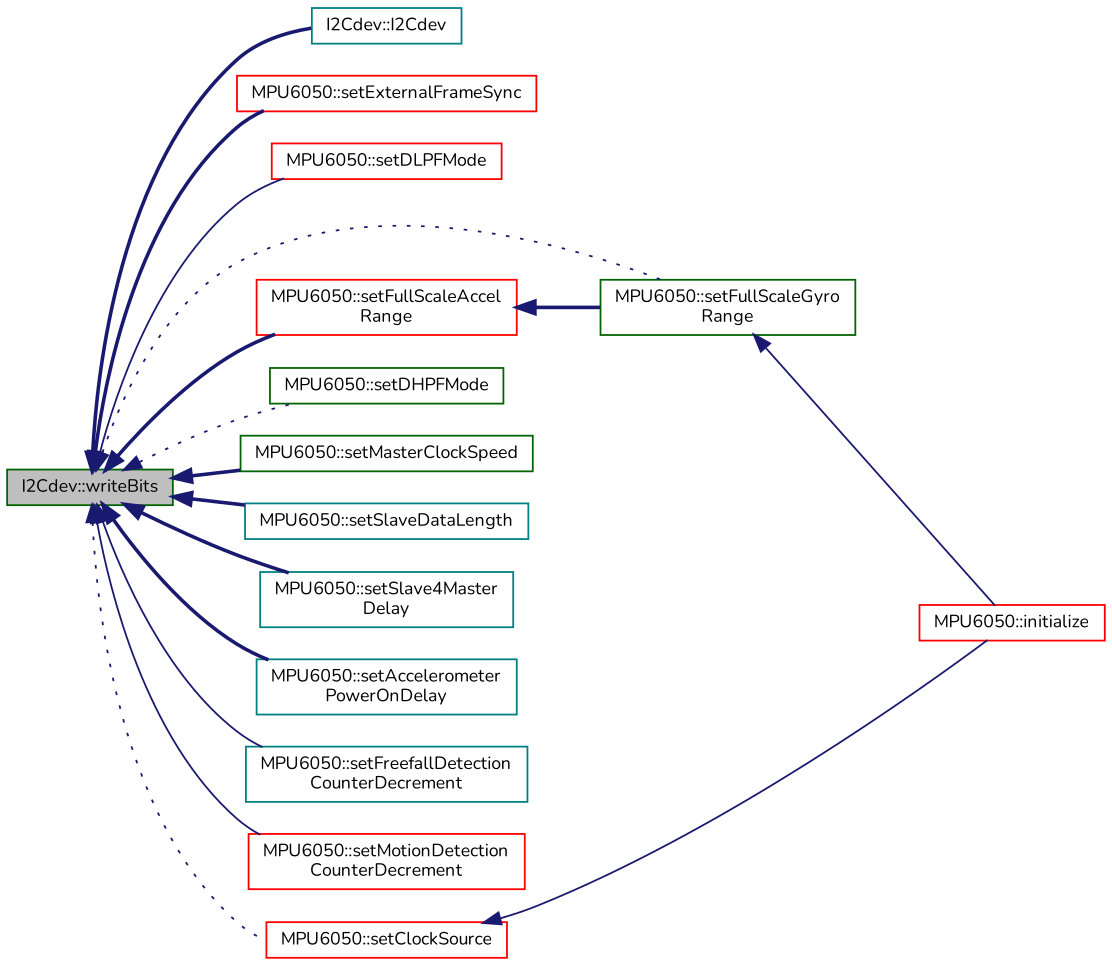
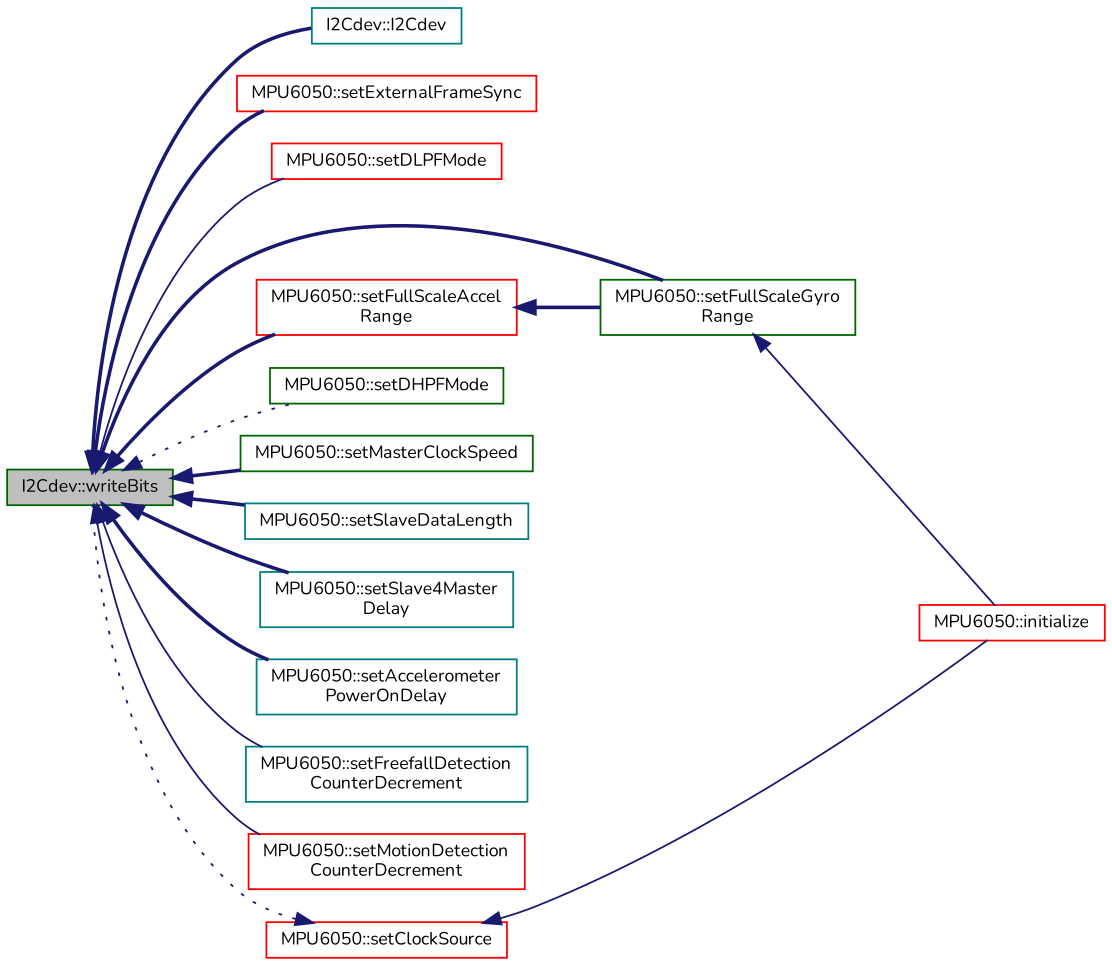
(332, 232) -> (332, 232)
(134, 753) -> (141, 742)
